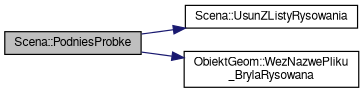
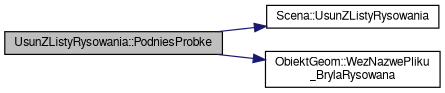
(73, 43) -> (114, 43)
